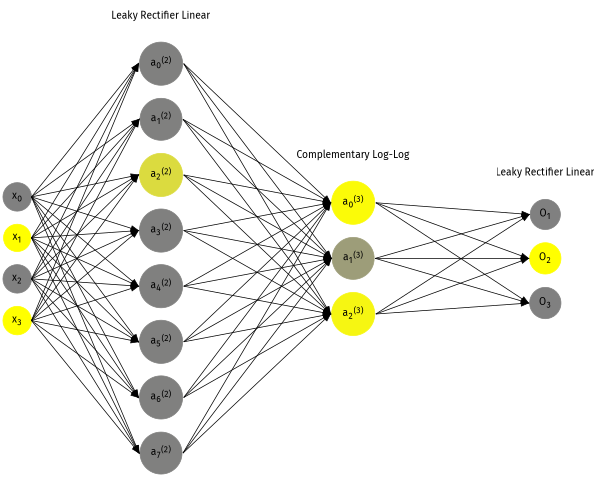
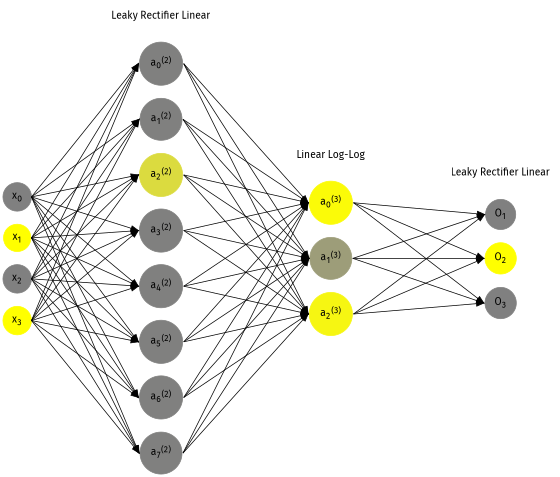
(353, 155) -> (331, 155)
